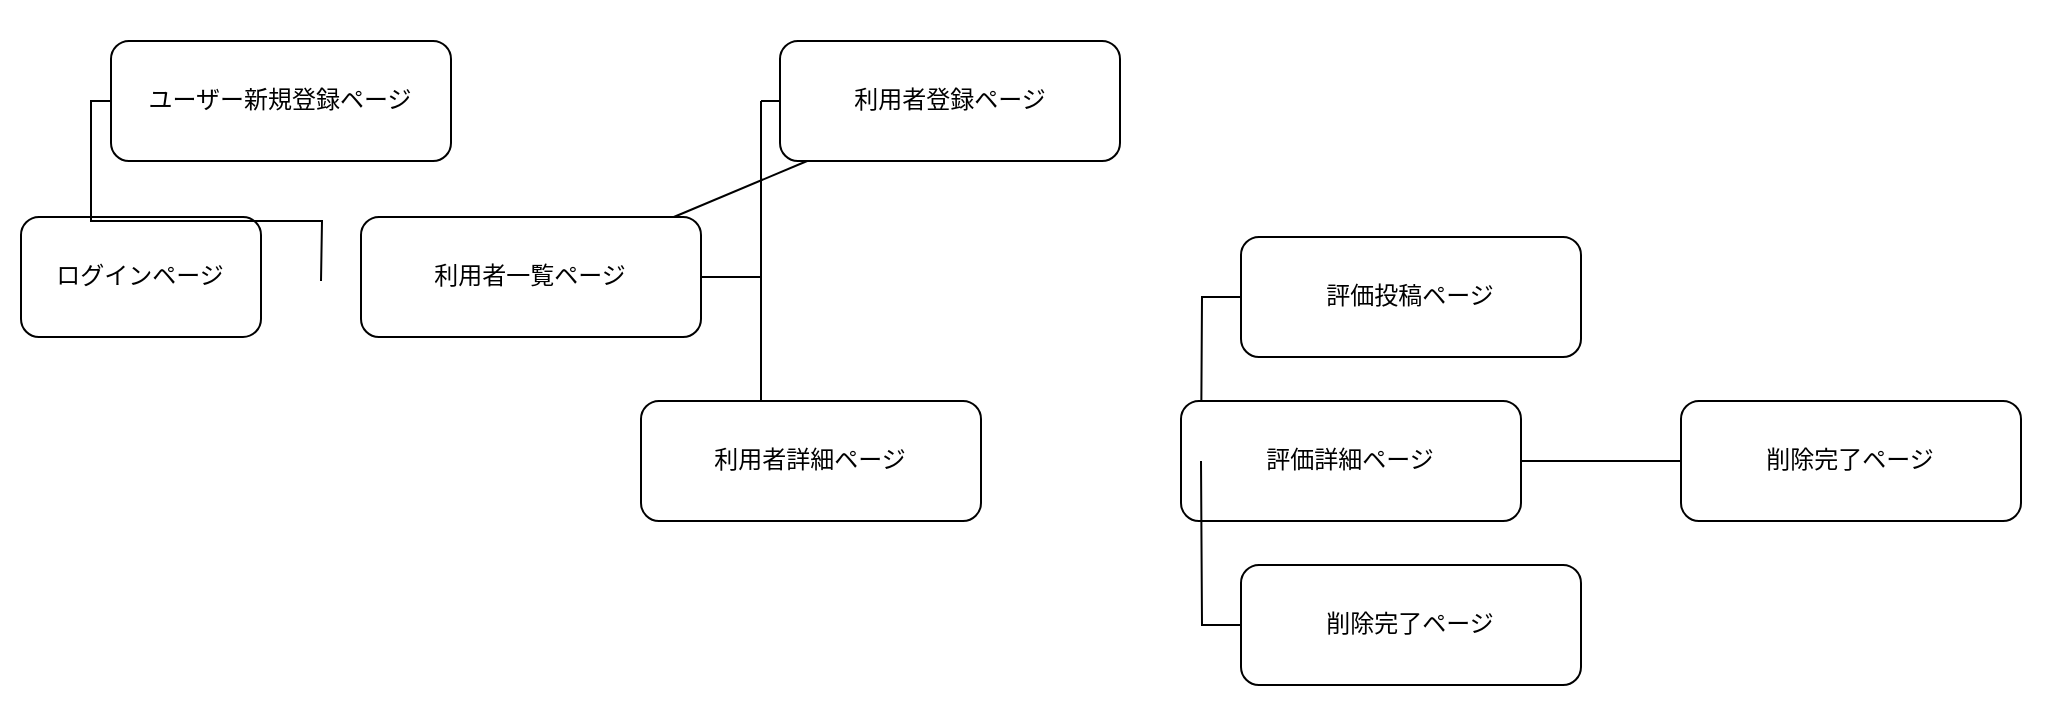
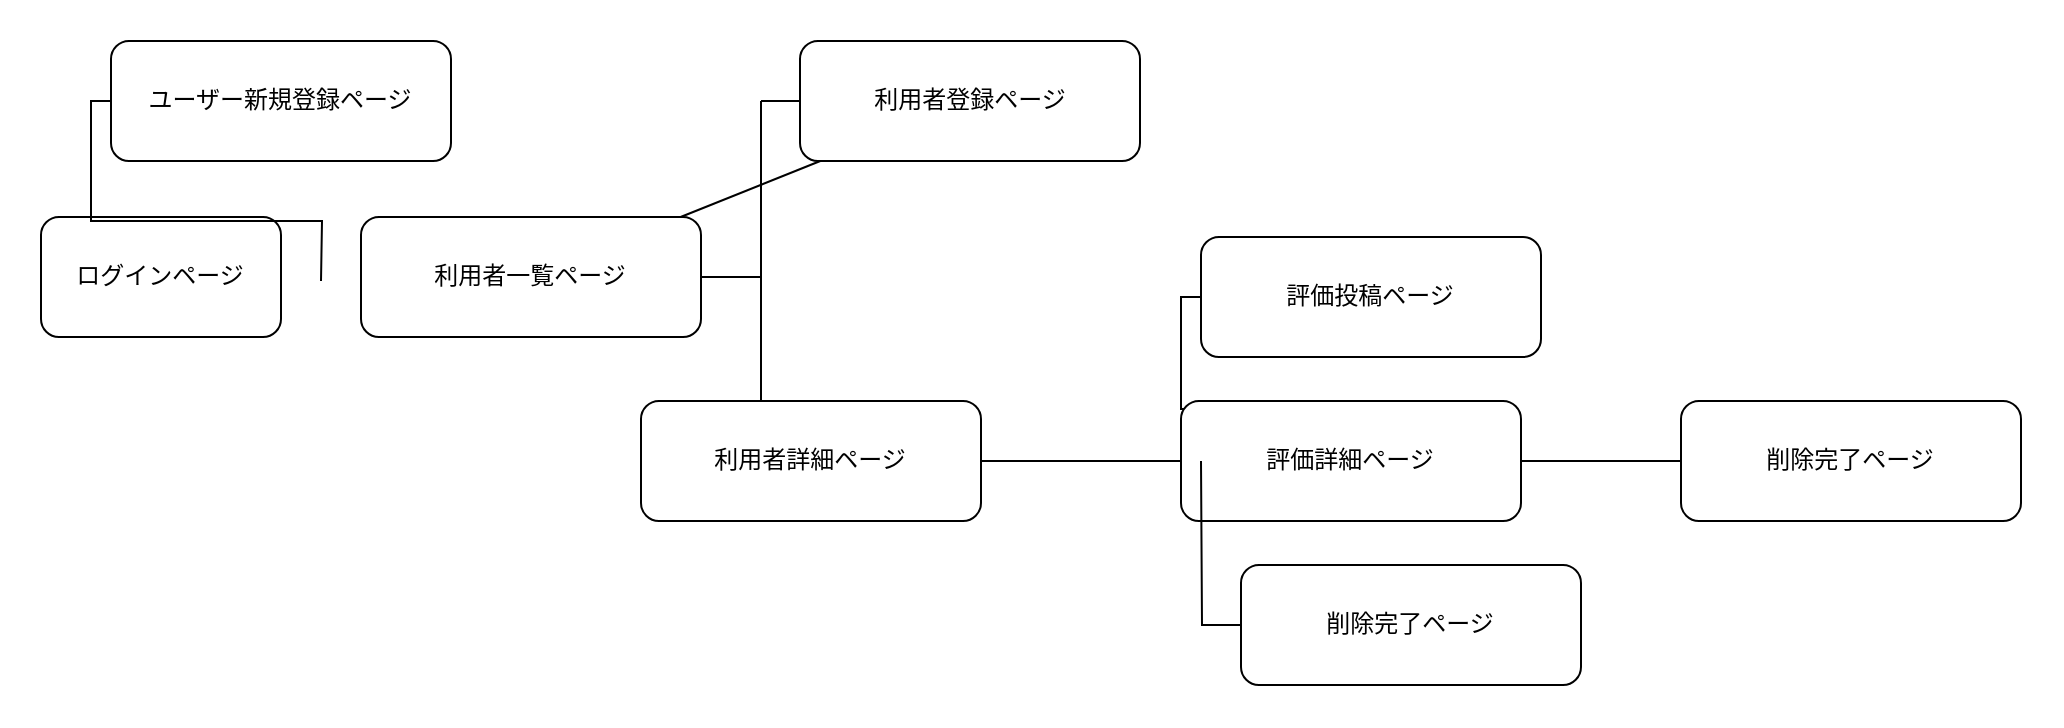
(950, 101) -> (970, 101)
(141, 277) -> (161, 277)
(1411, 297) -> (1371, 297)
none -> (1081, 461)
